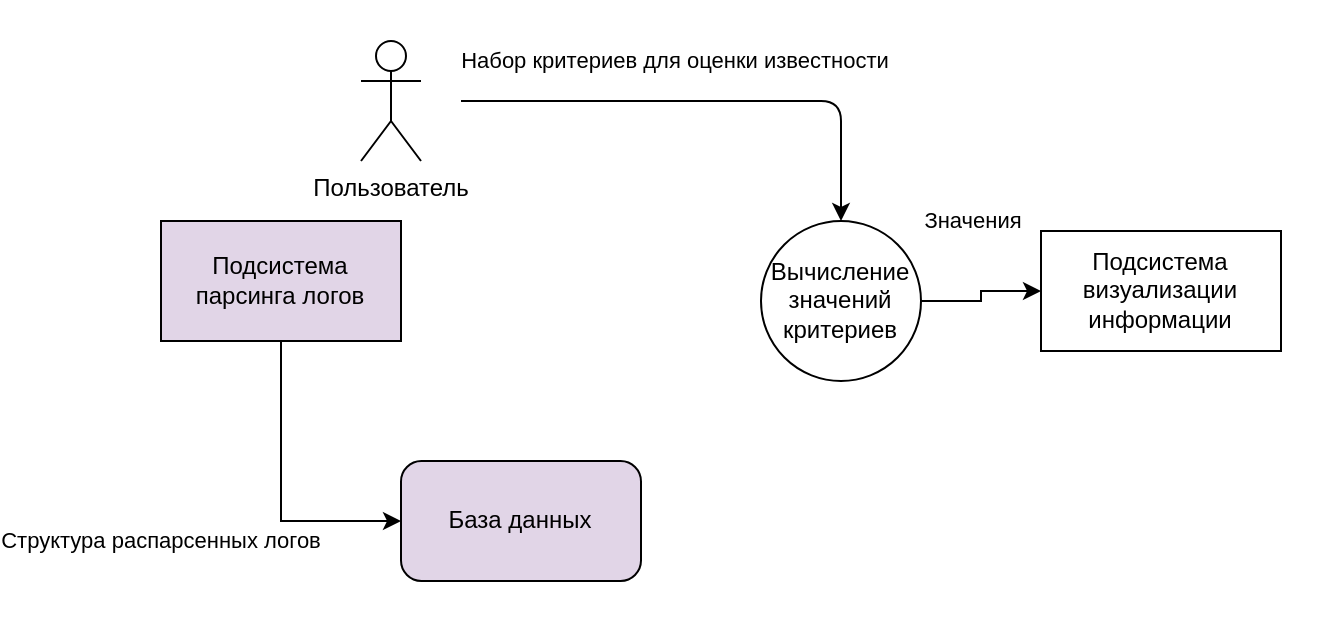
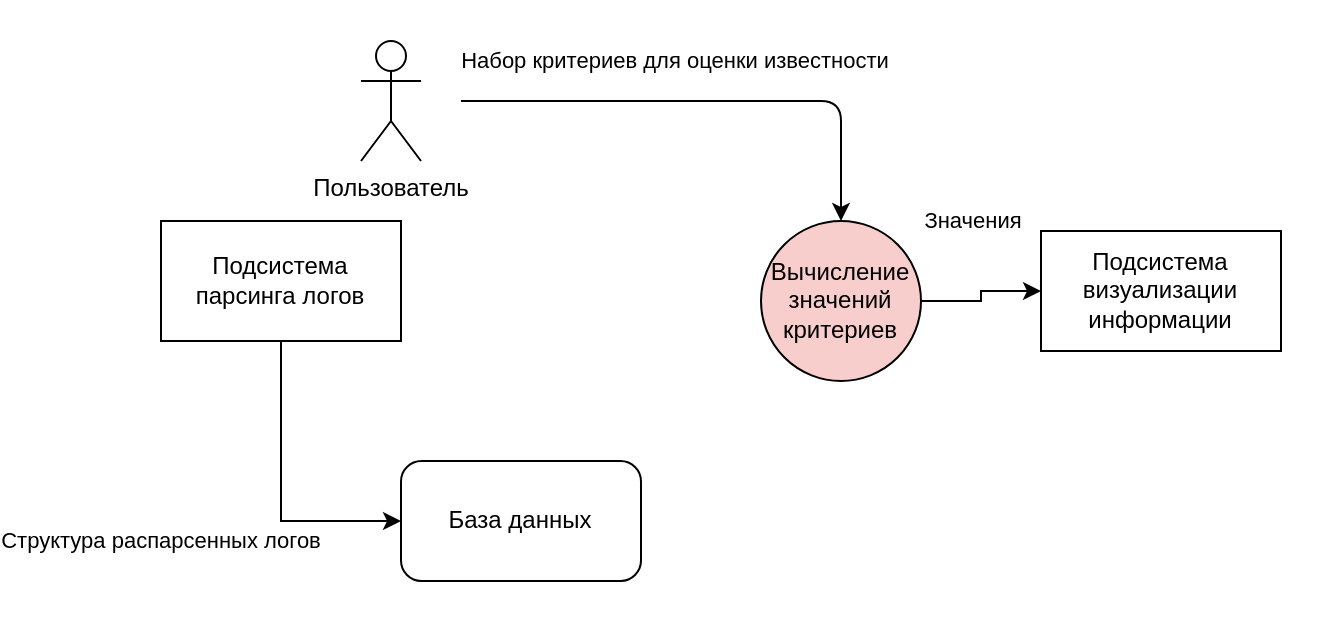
(281, 281) -> (281, 281)
(841, 301) -> (841, 301)
(521, 521) -> (521, 521)
